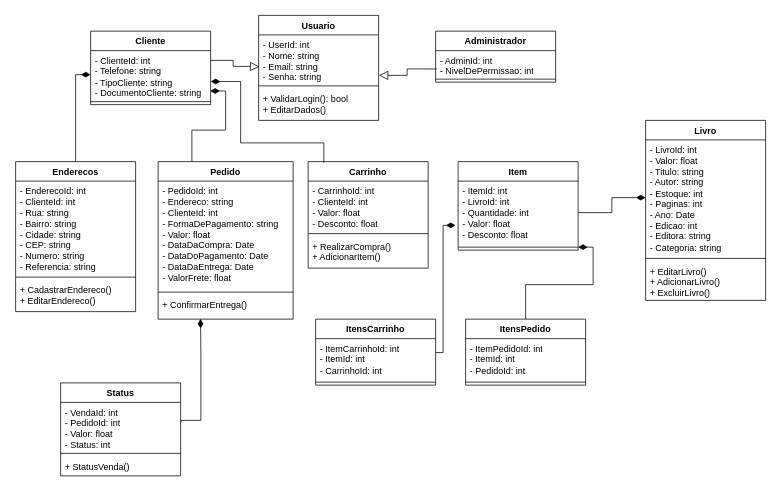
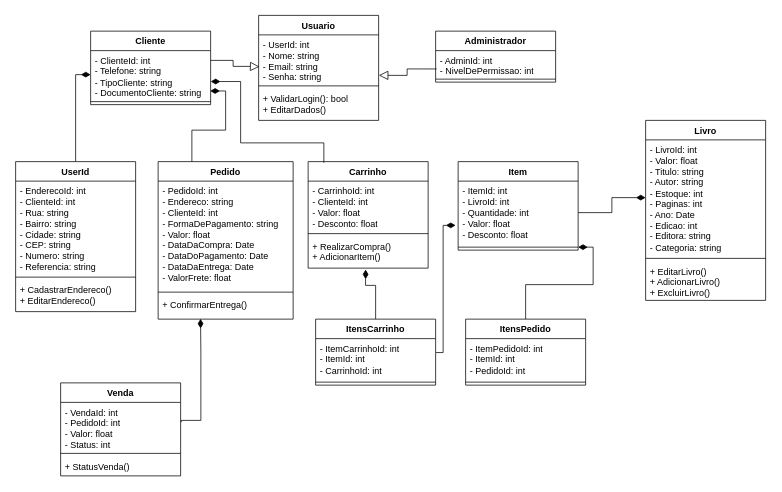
(75, 172) -> (75, 172)
none -> (375, 295)
(120, 394) -> (120, 394)
